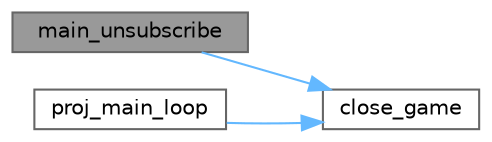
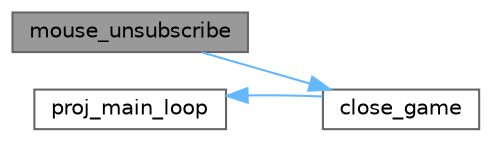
(130, 32) -> (130, 32)
(264, 123) -> (285, 95)
